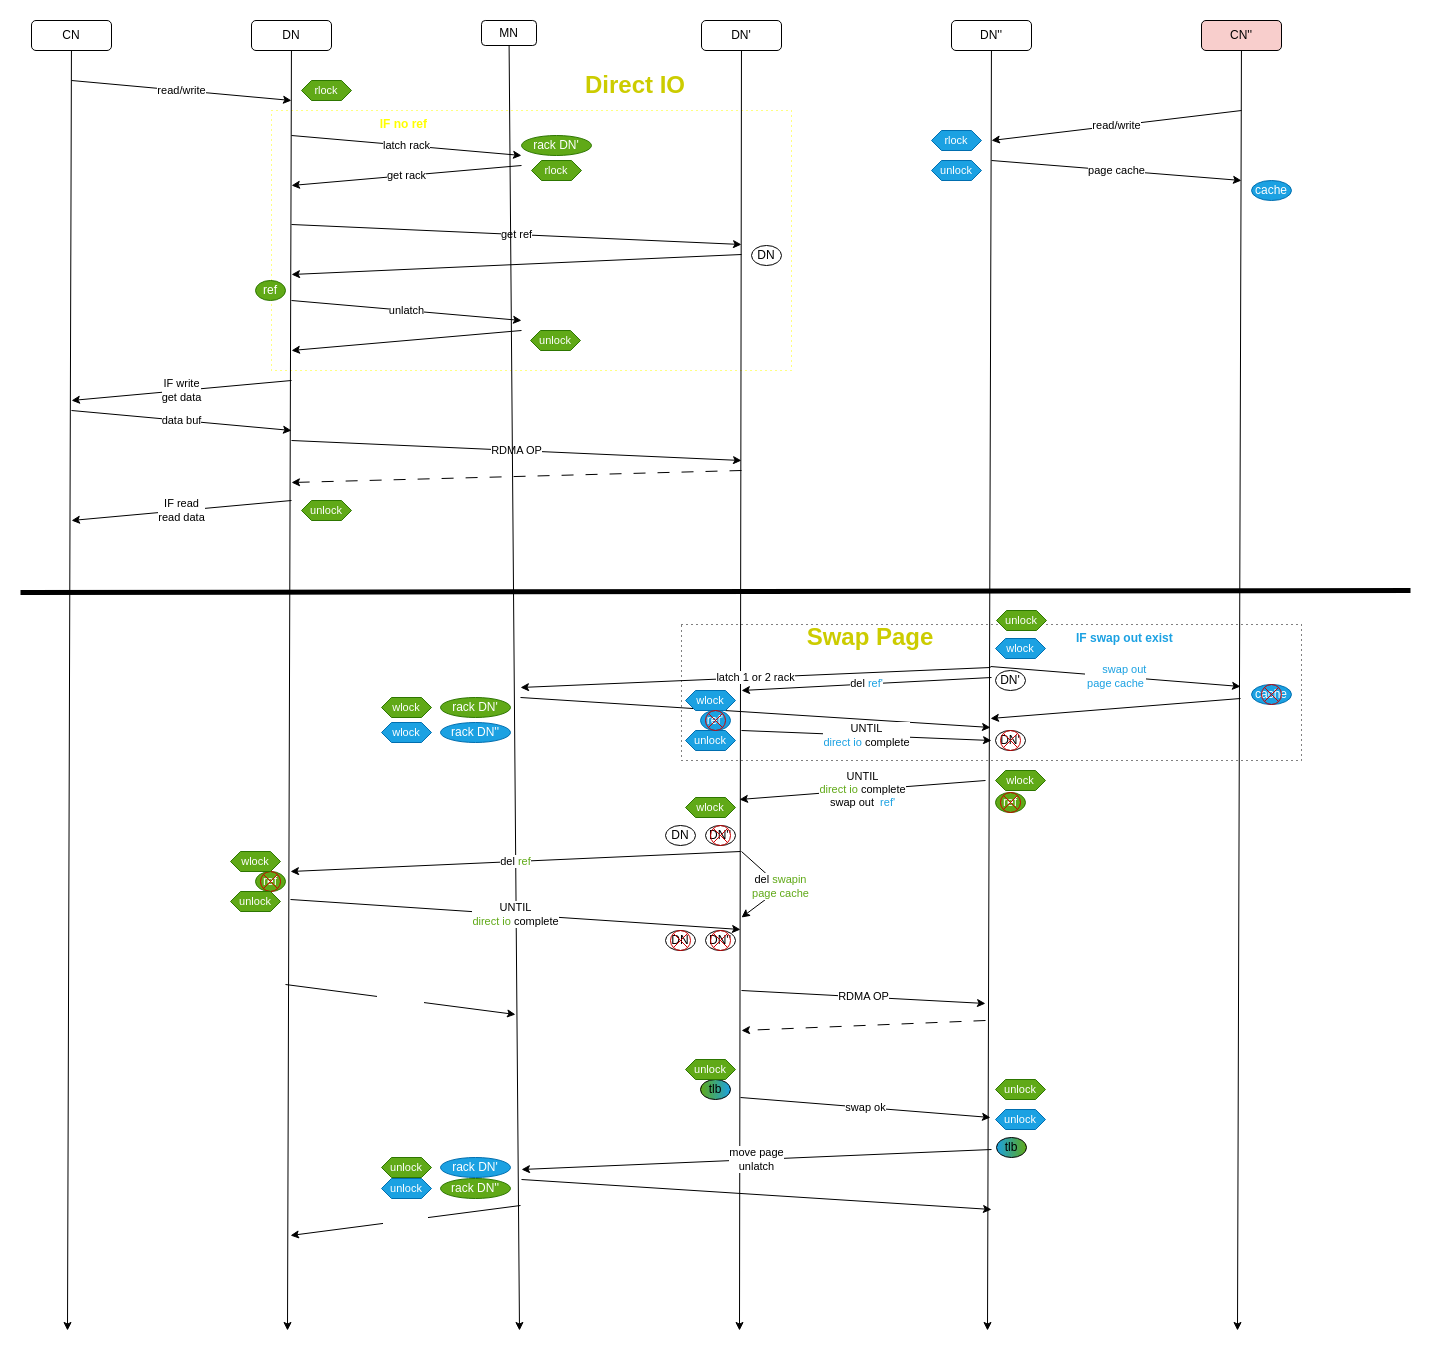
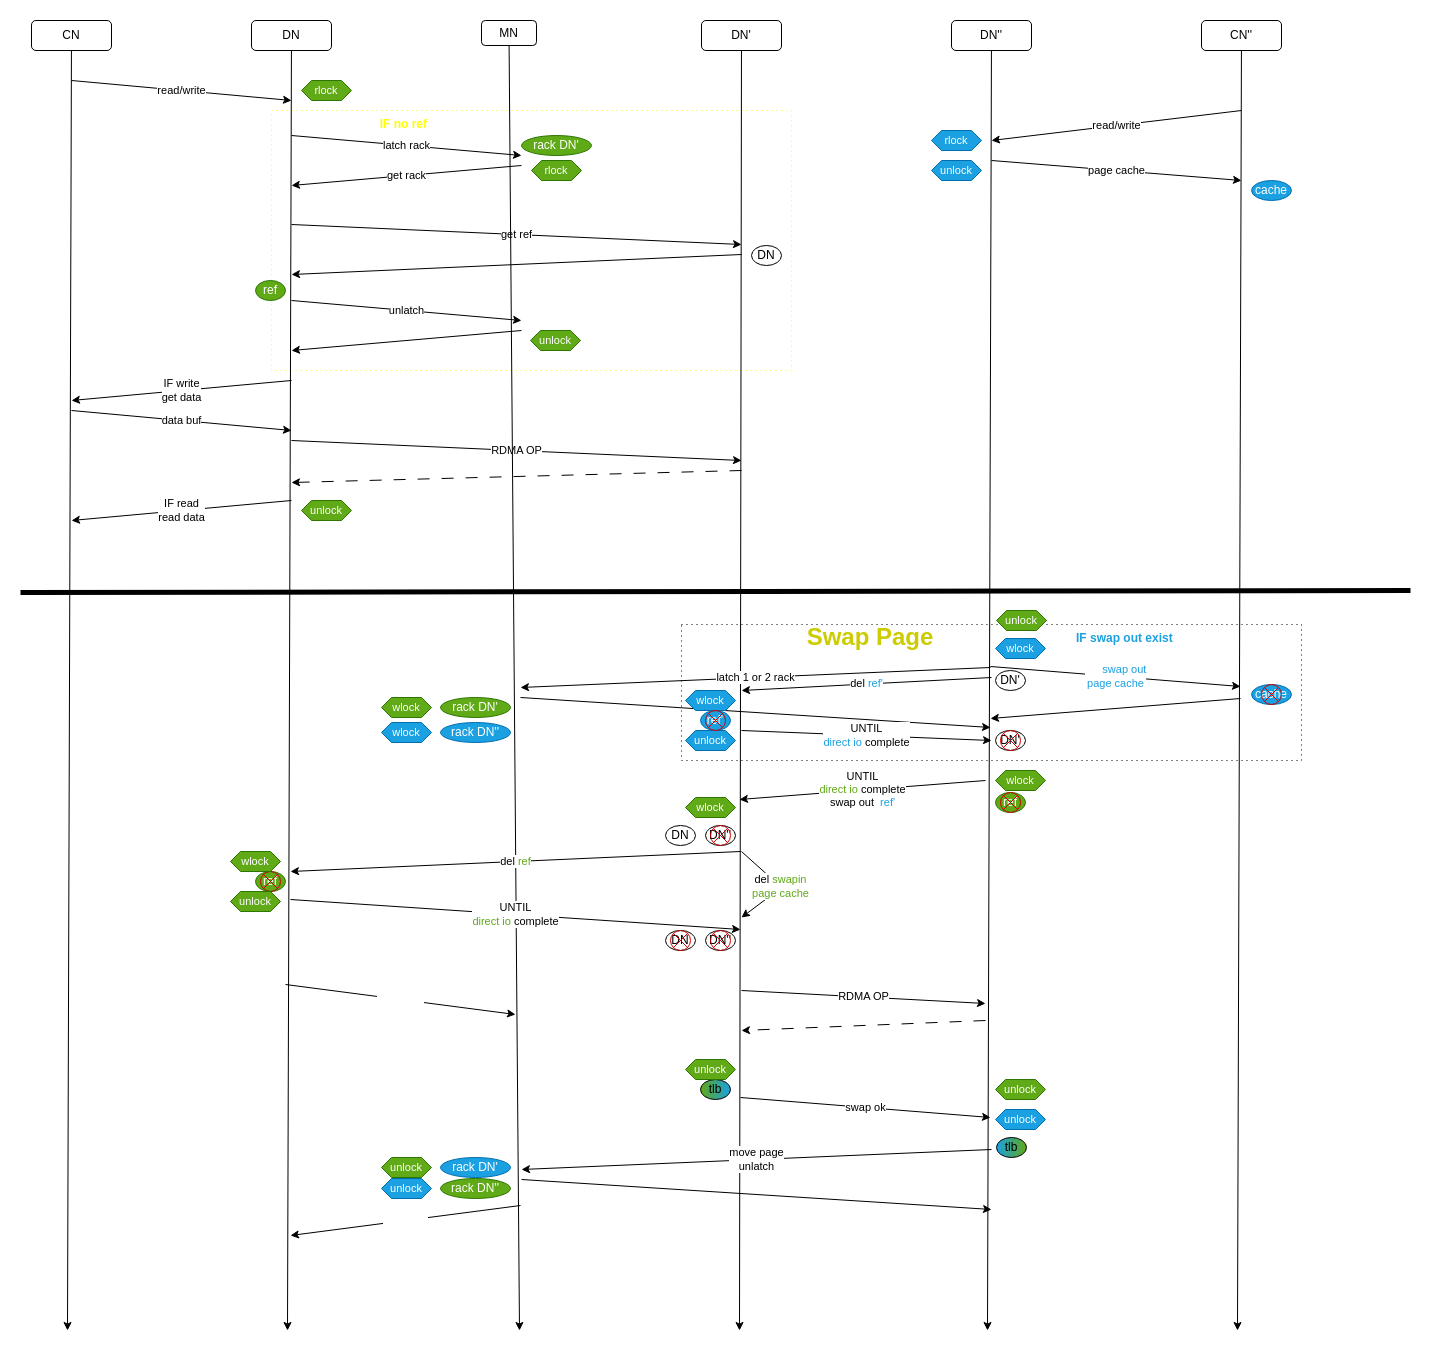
(1242, 36) -> (1242, 36)
(636, 86) -> none
